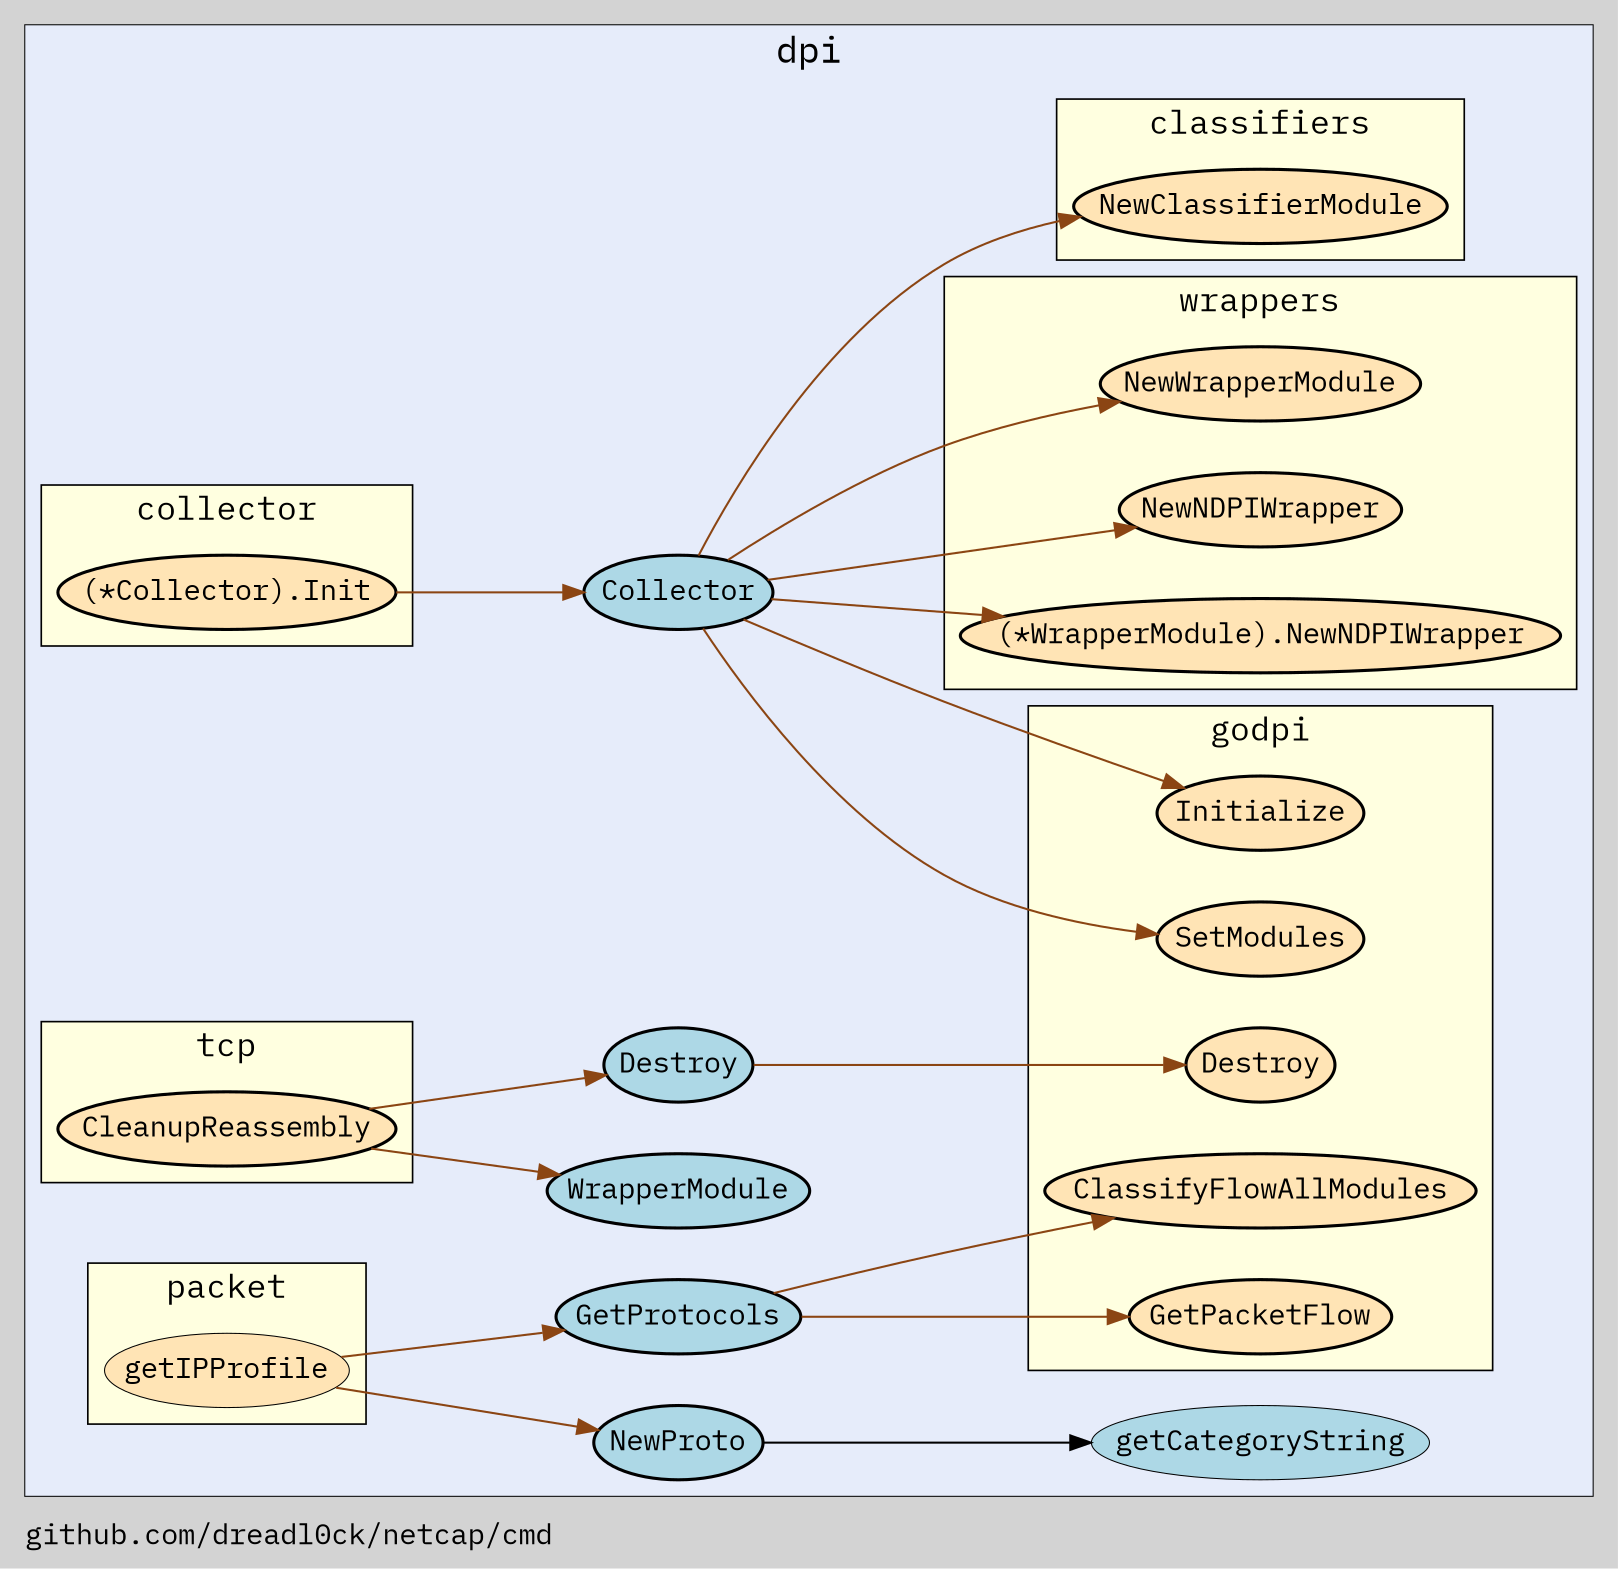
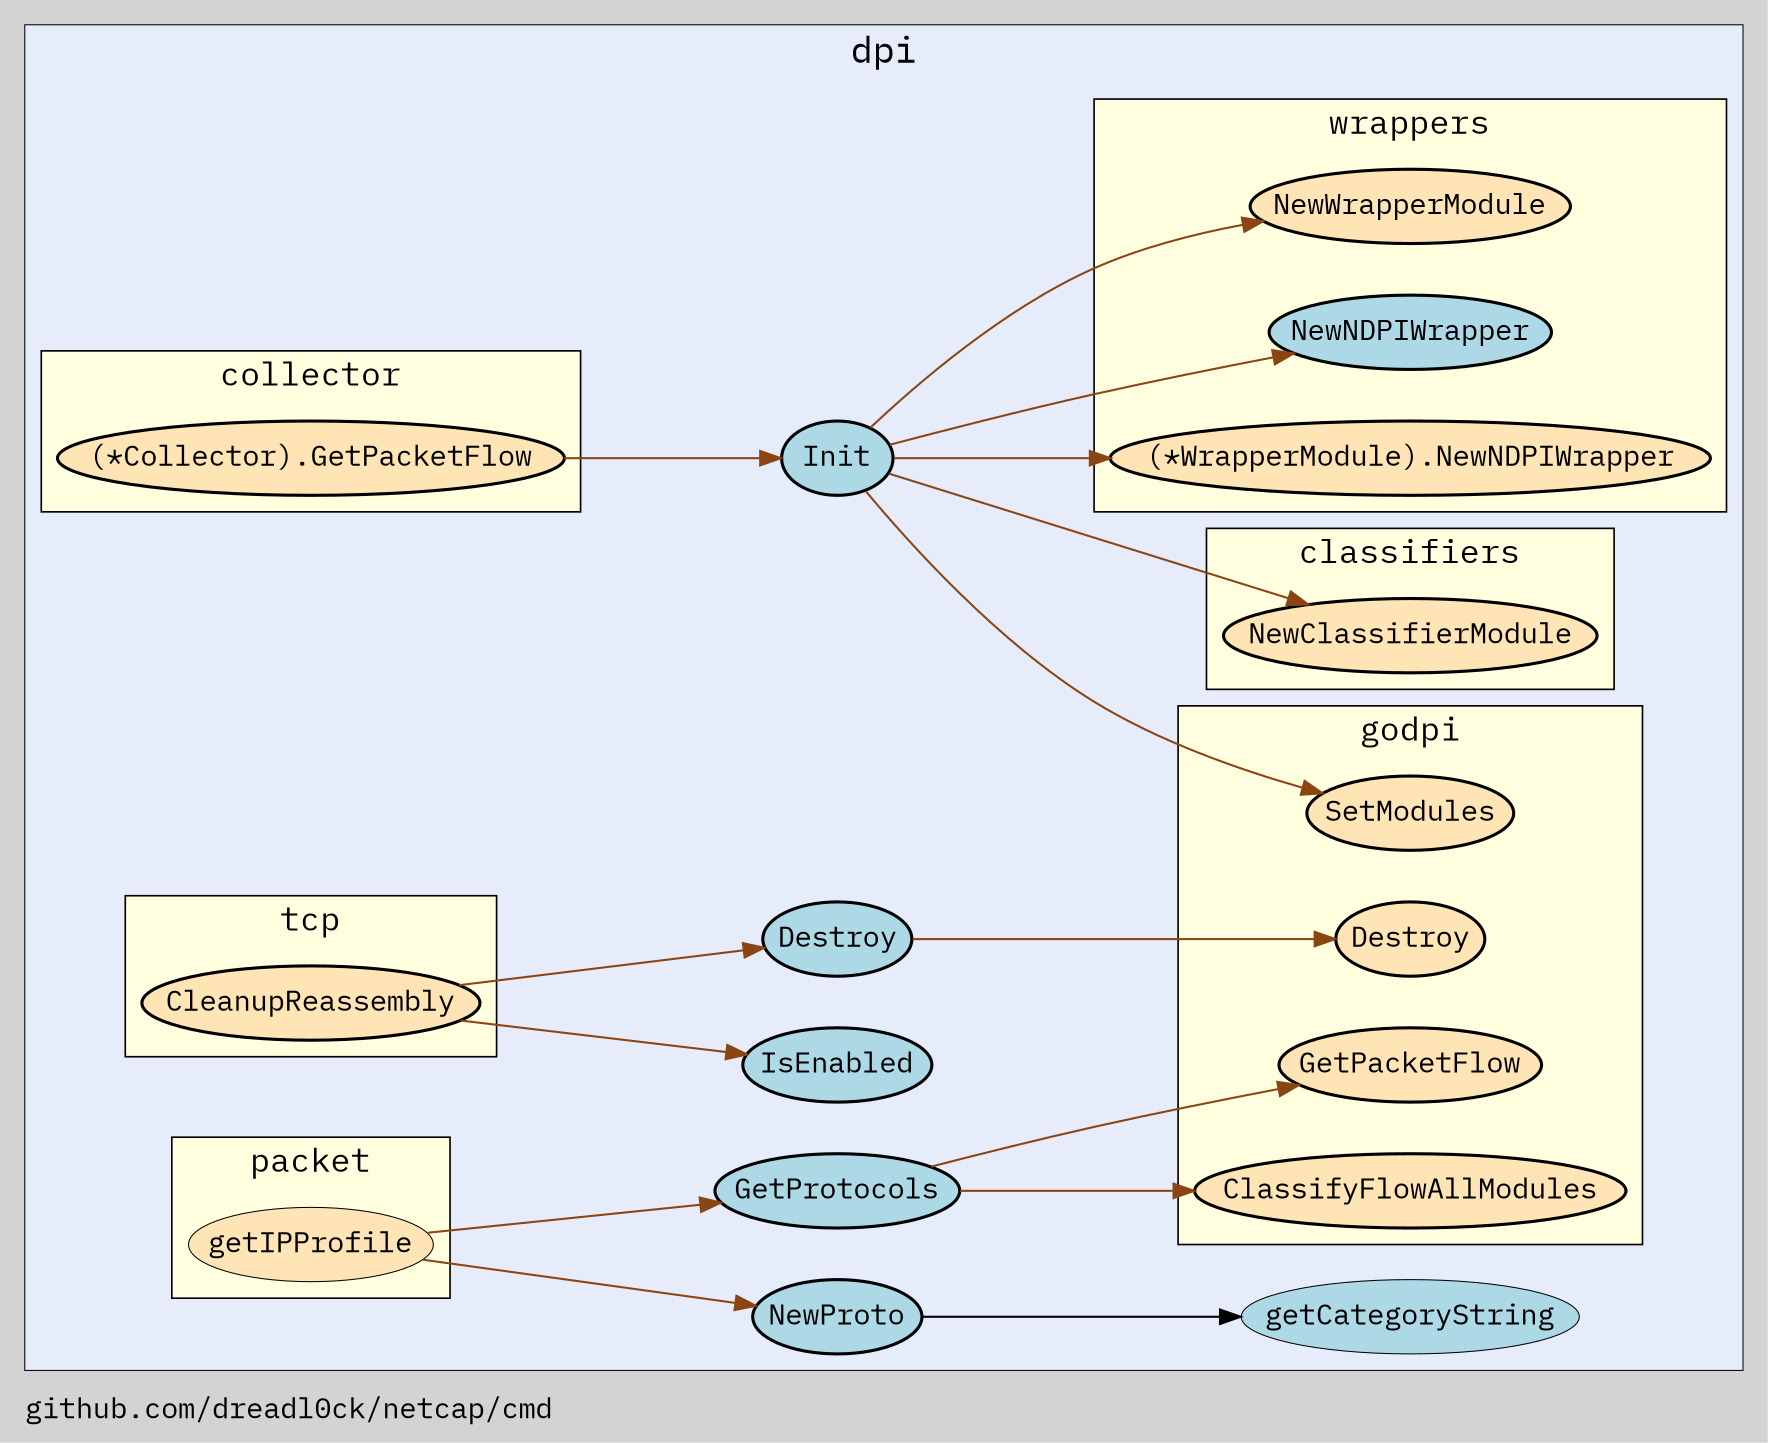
(1260, 510) -> (1410, 332)
(227, 592) -> (311, 458)
(678, 592) -> (837, 458)
(1260, 813) -> none
(678, 1191) -> (837, 1065)
